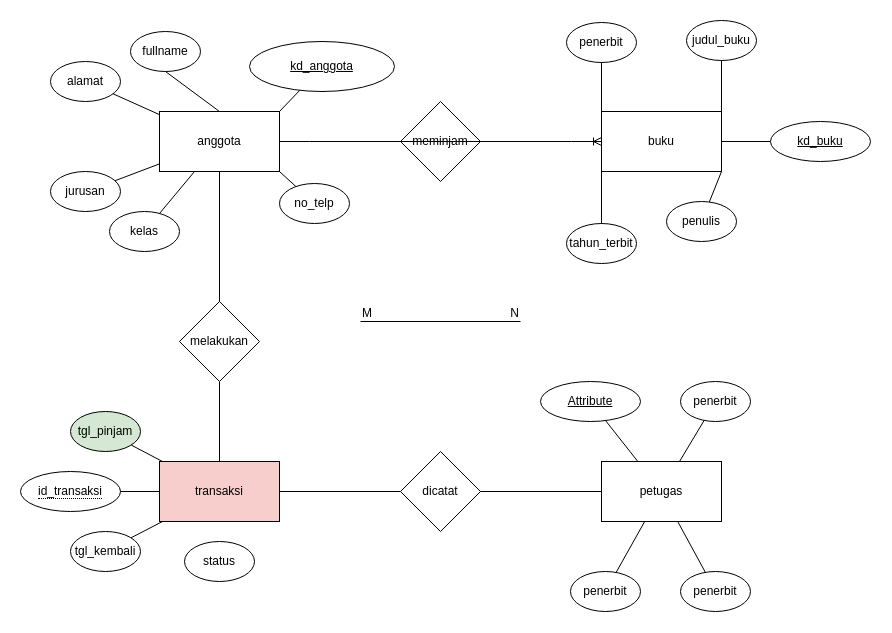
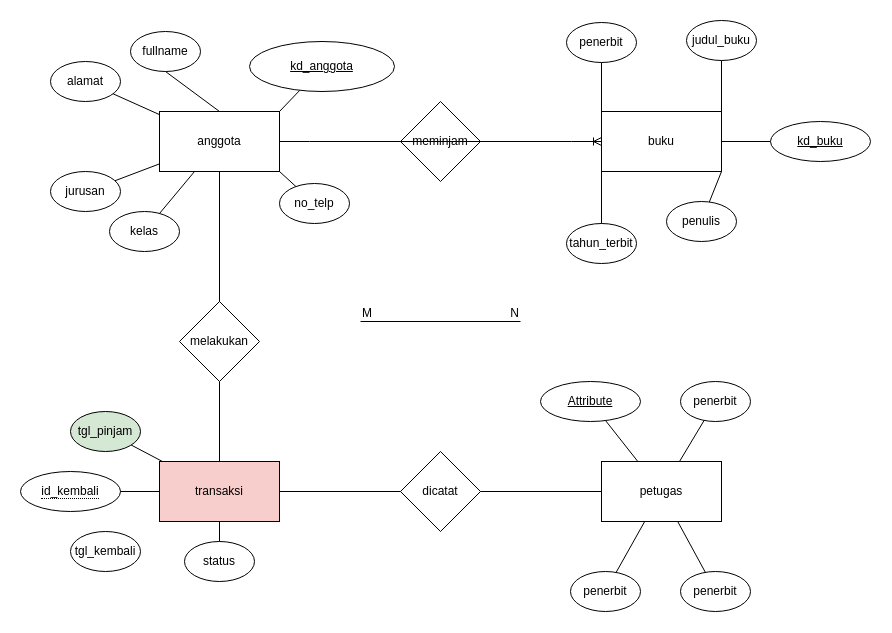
(71, 492) -> (71, 492)
(146, 530) -> none
none -> (220, 532)
